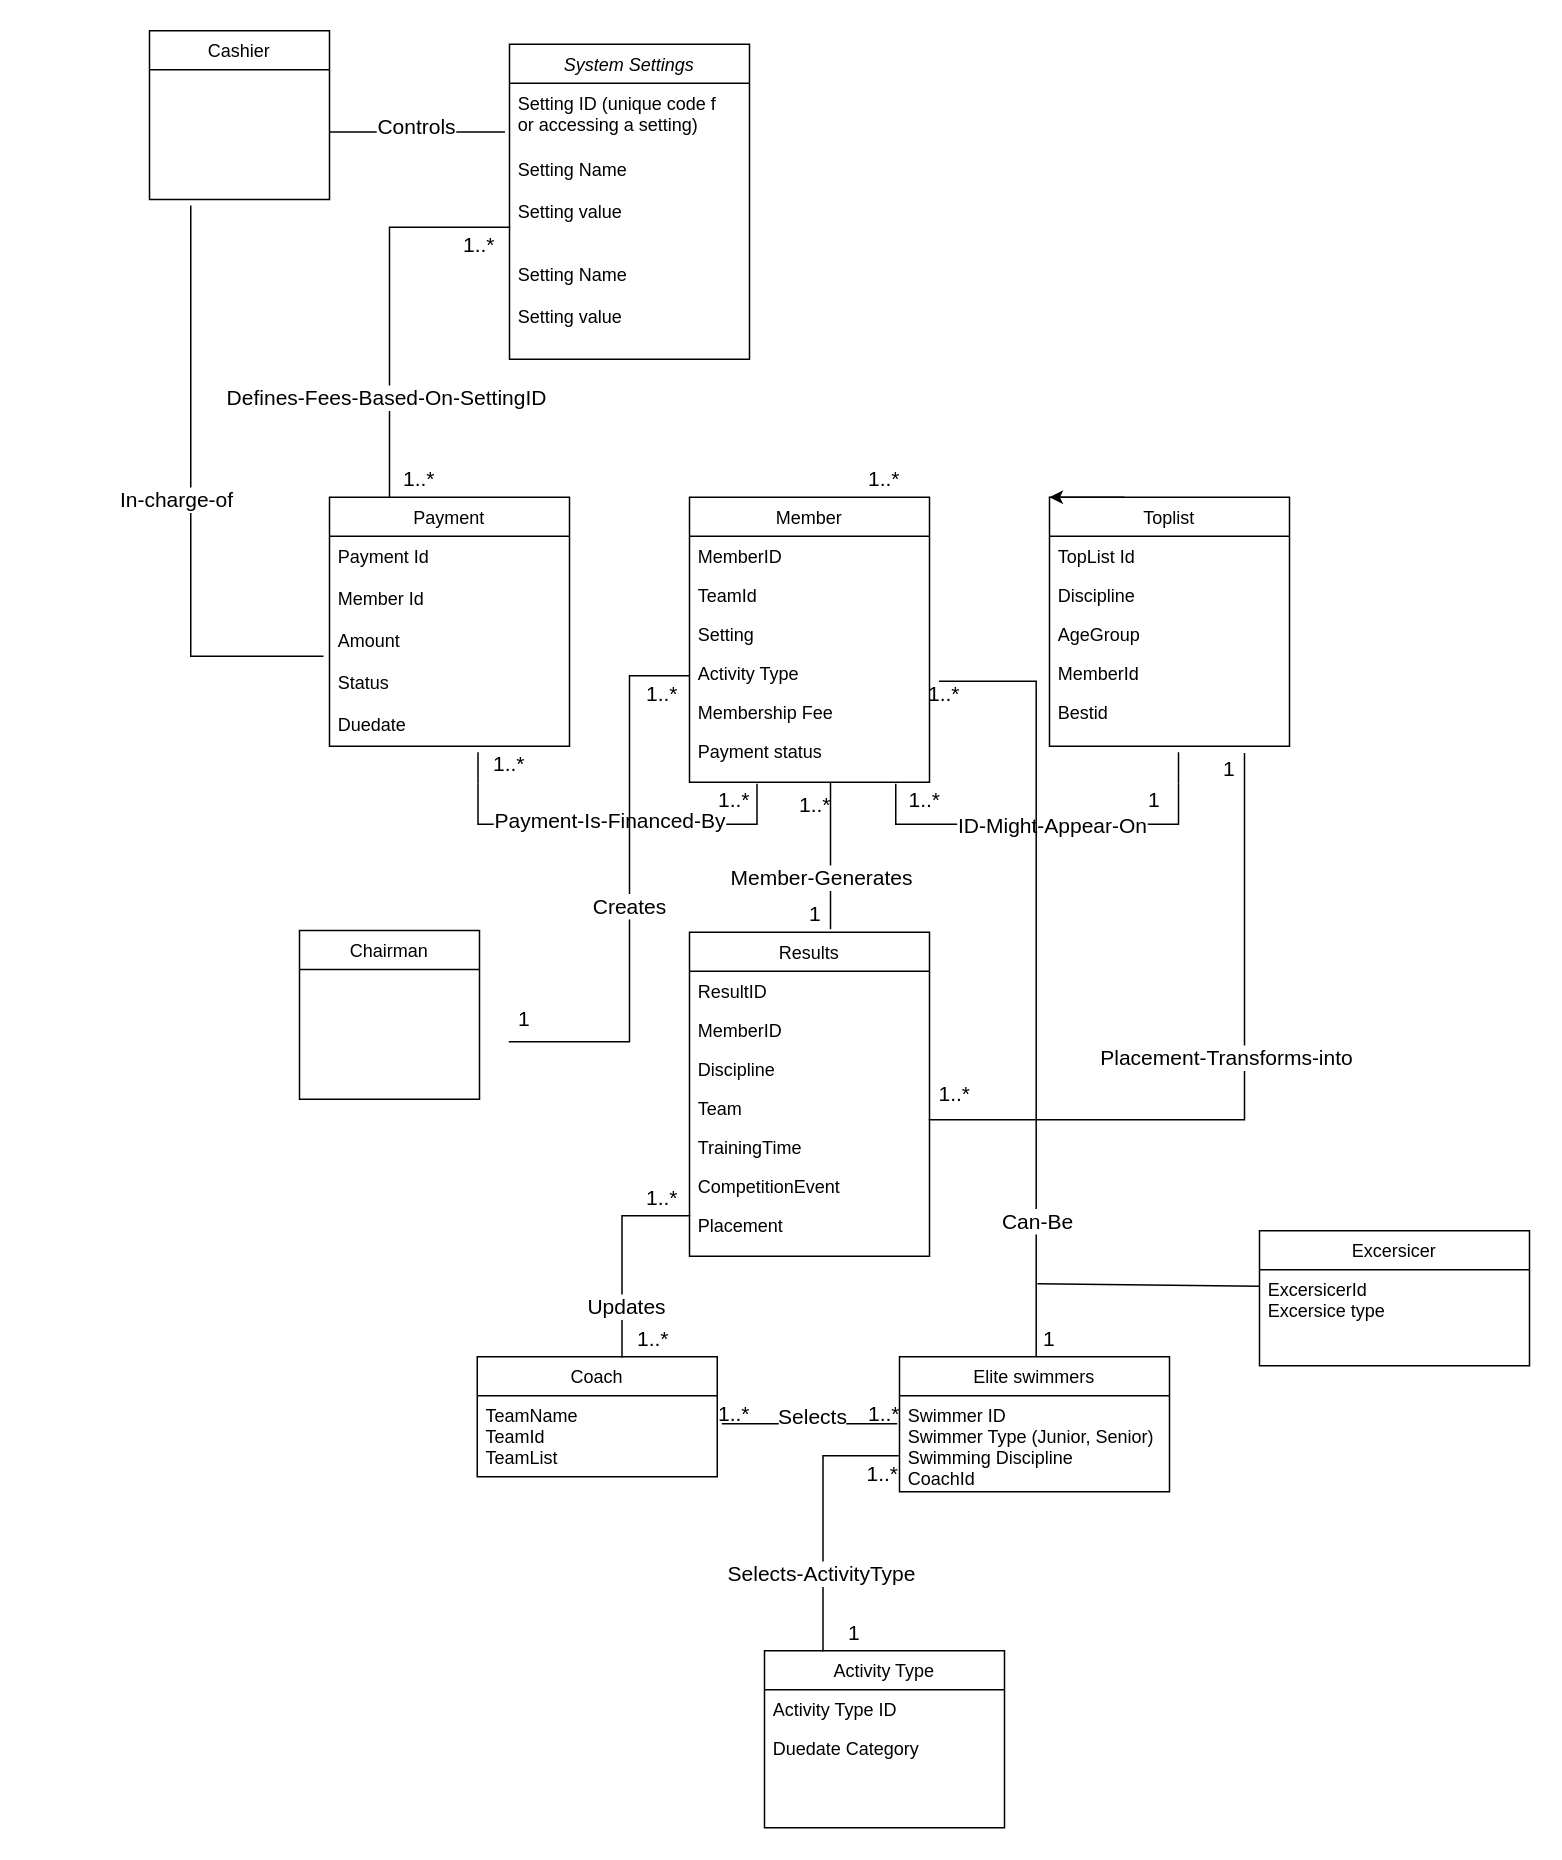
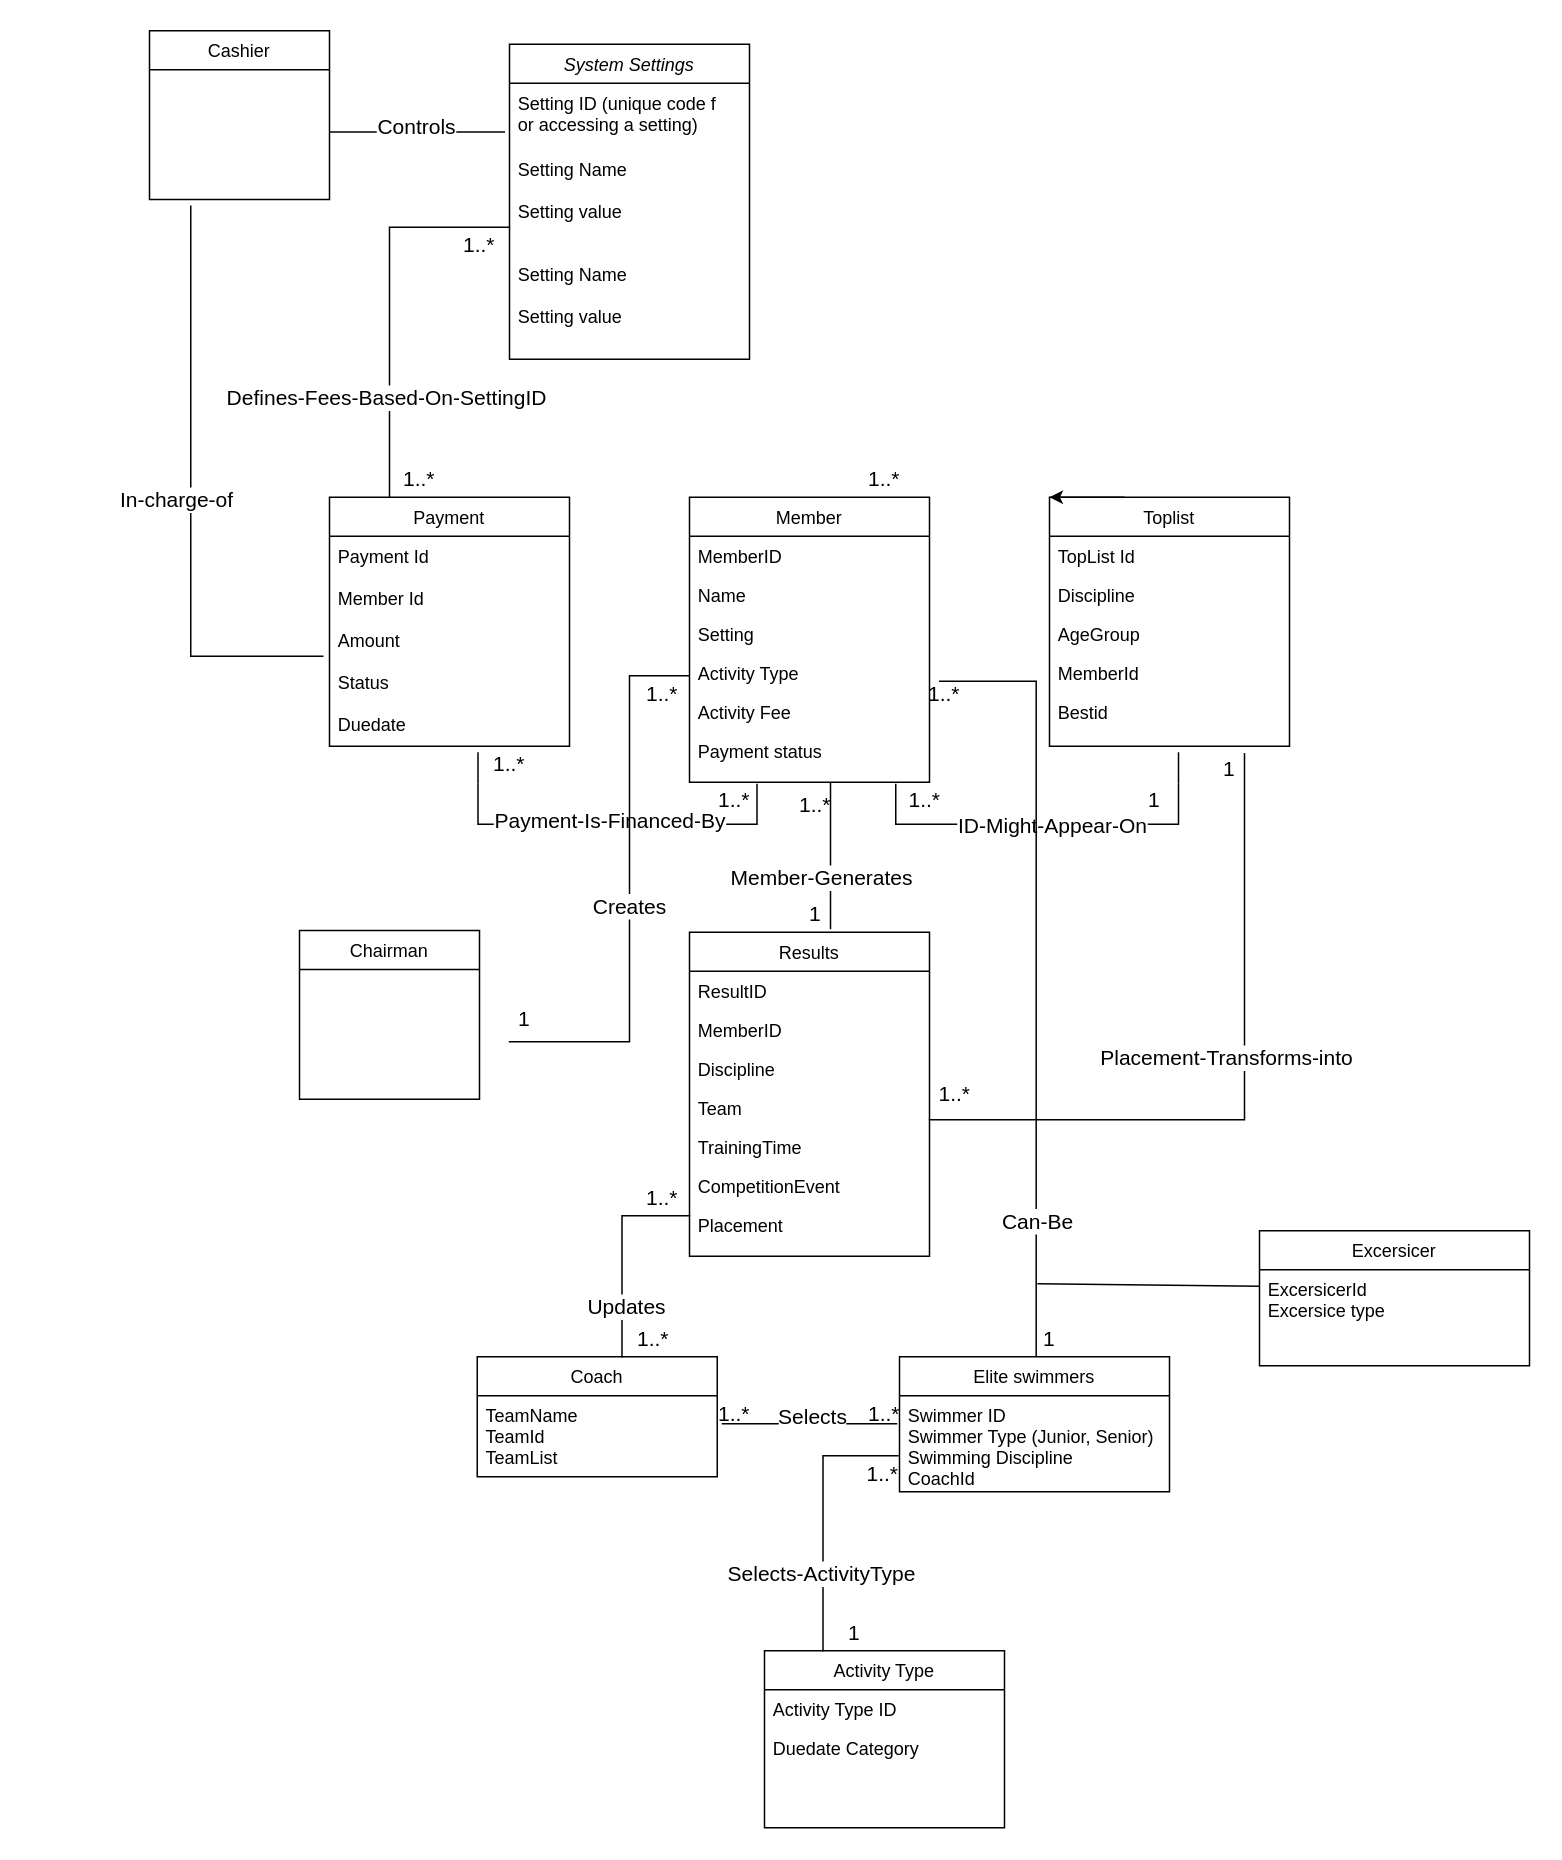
(728, 596) -> (718, 596)
(763, 713) -> (751, 713)
